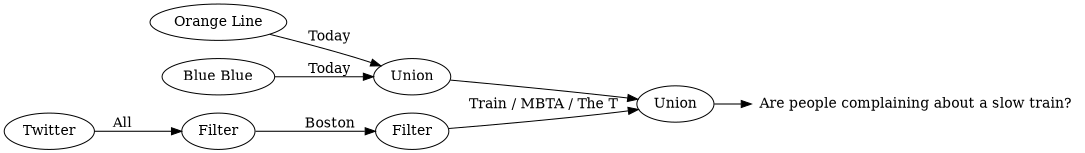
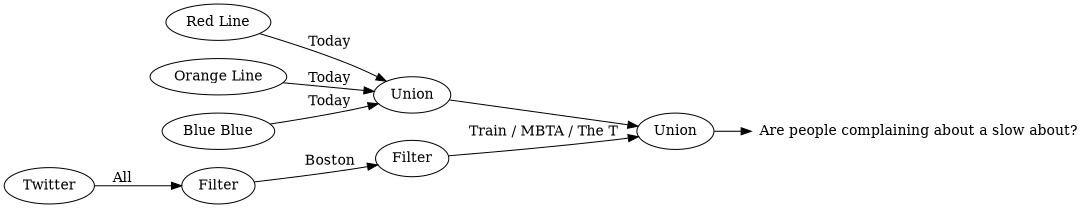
none -> (218, 22)
(916, 104) -> (919, 131)
